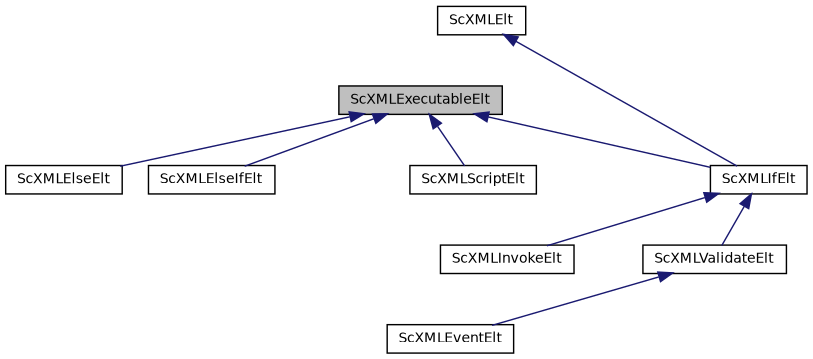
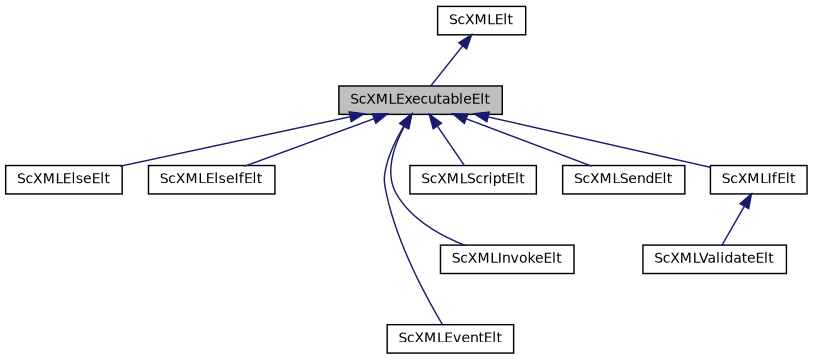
(626, 104) -> (447, 66)
none -> (624, 180)
(626, 222) -> (401, 201)
(575, 301) -> (396, 228)
